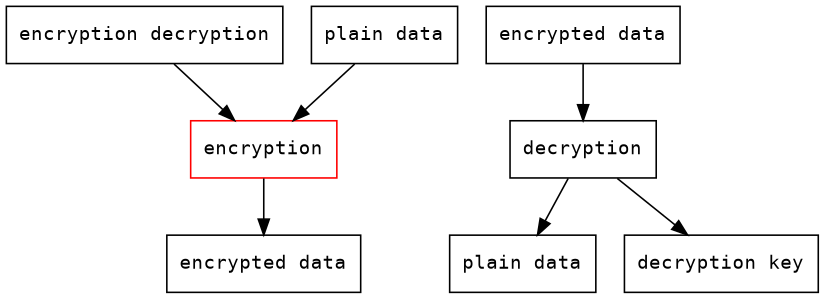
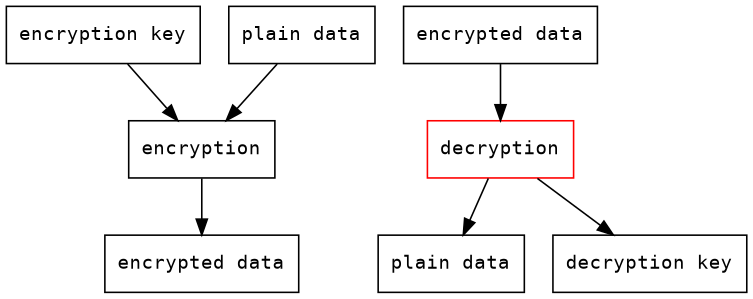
(145, 35) -> (103, 35)
(264, 149) -> (202, 149)
(583, 149) -> (501, 149)
